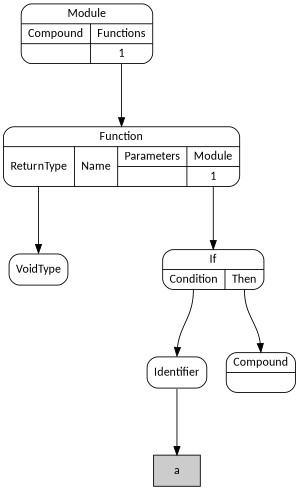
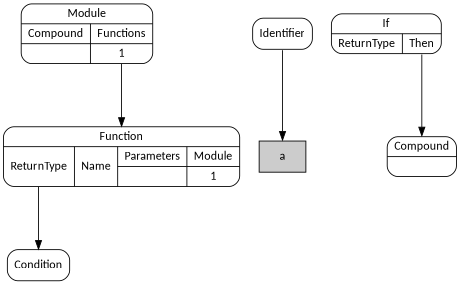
(213, 214) -> none
(39, 270) -> (39, 265)
(194, 279) -> (367, 43)
(187, 319) -> none
